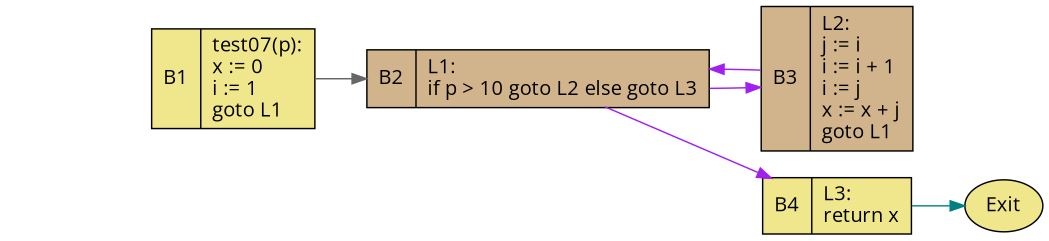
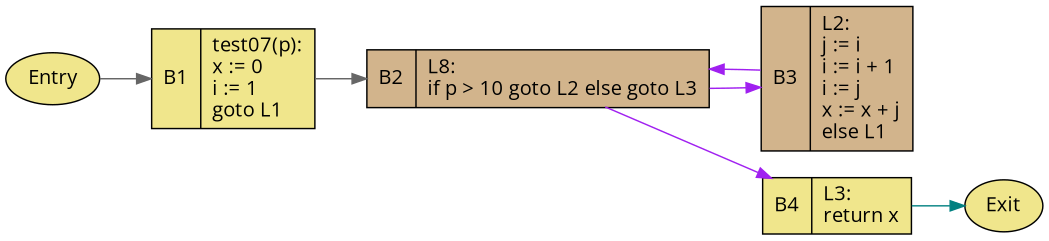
(442, 67) -> (442, 67)
none -> (53, 79)
(857, 132) -> (855, 132)
